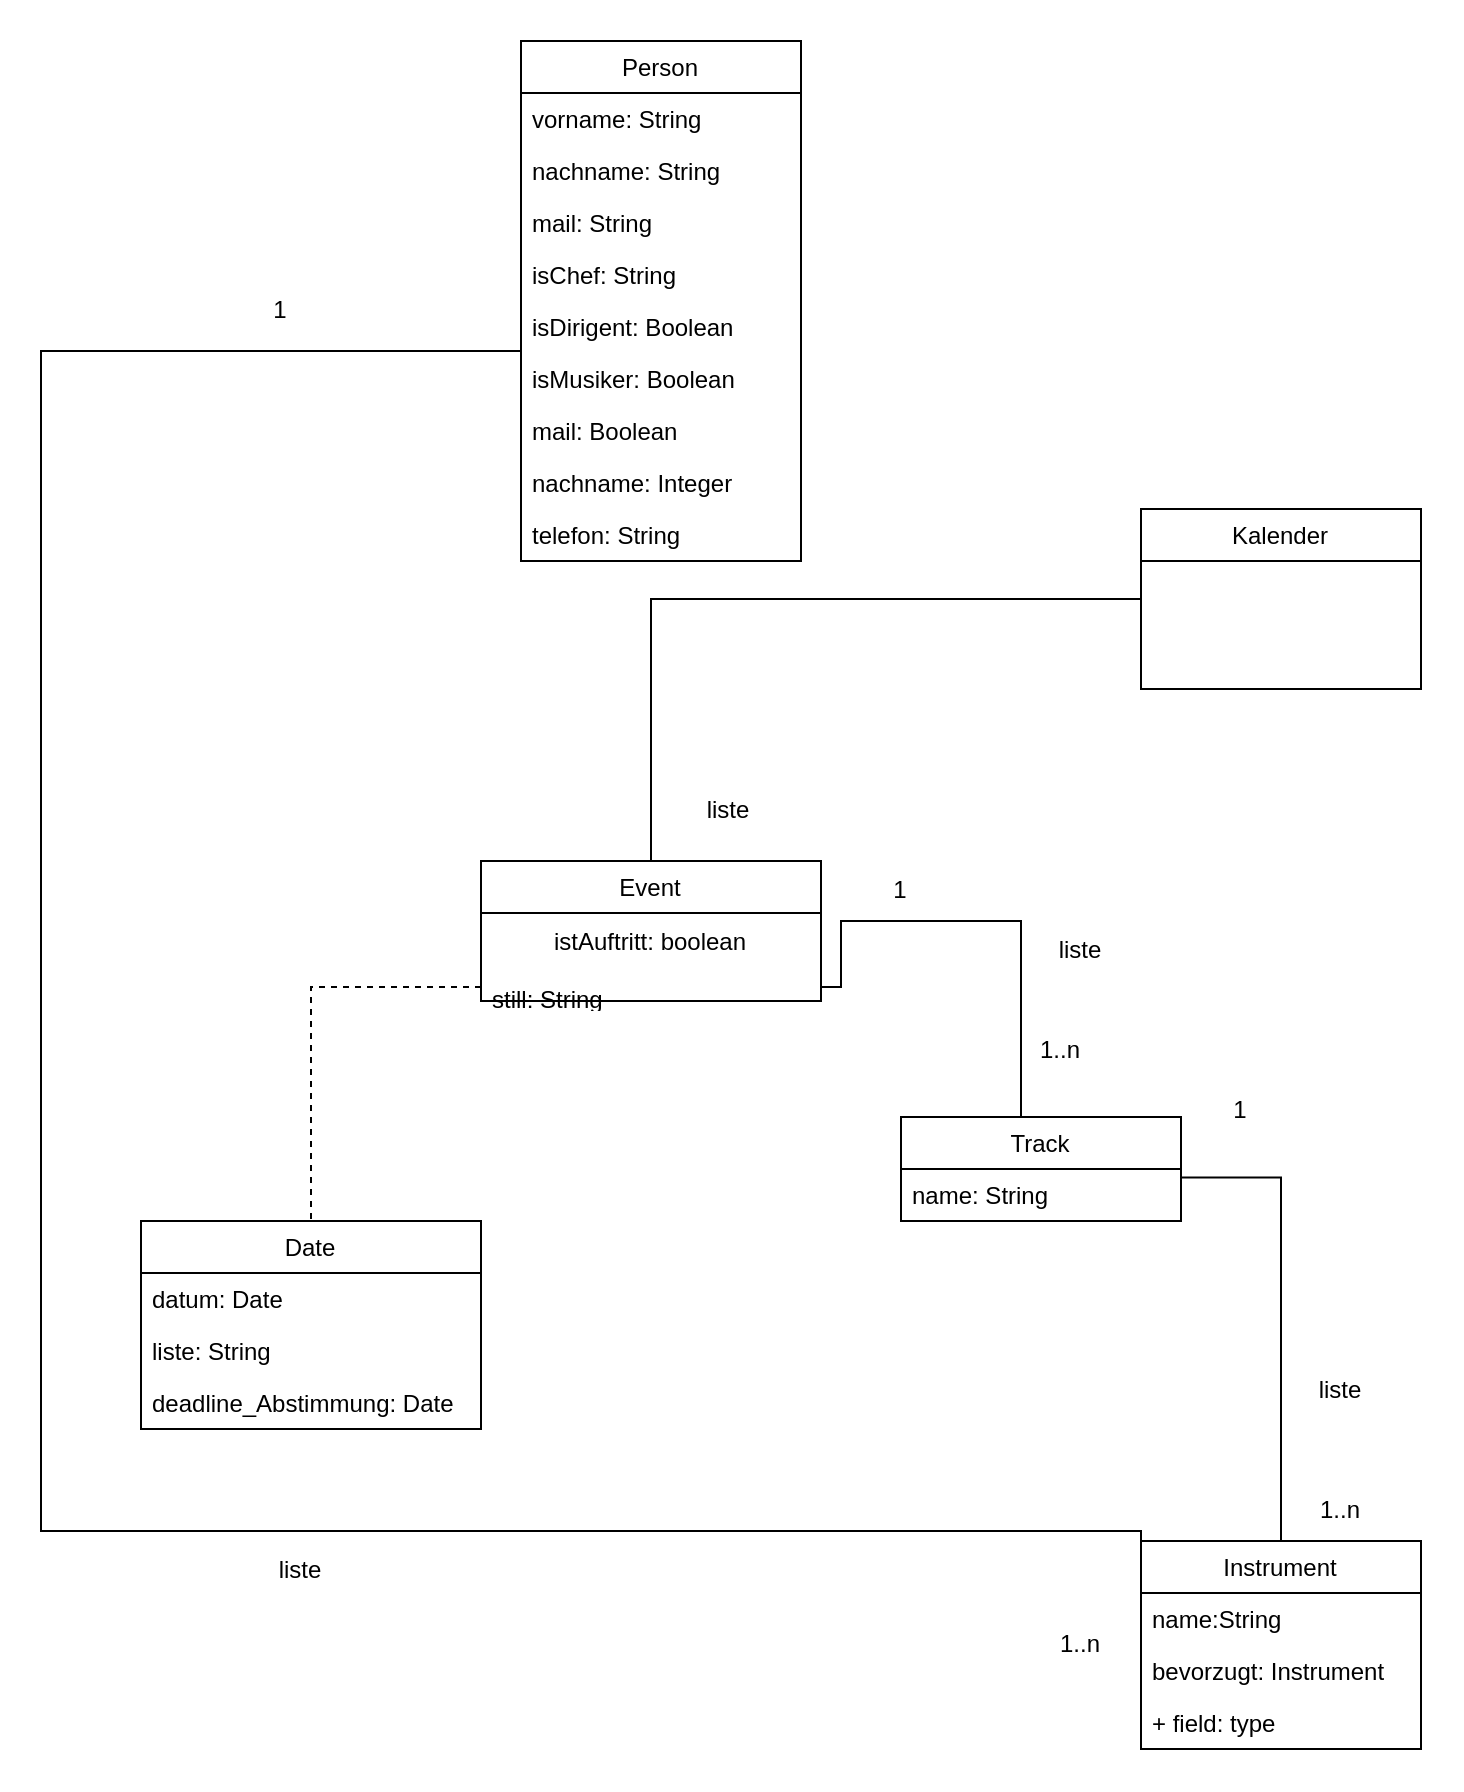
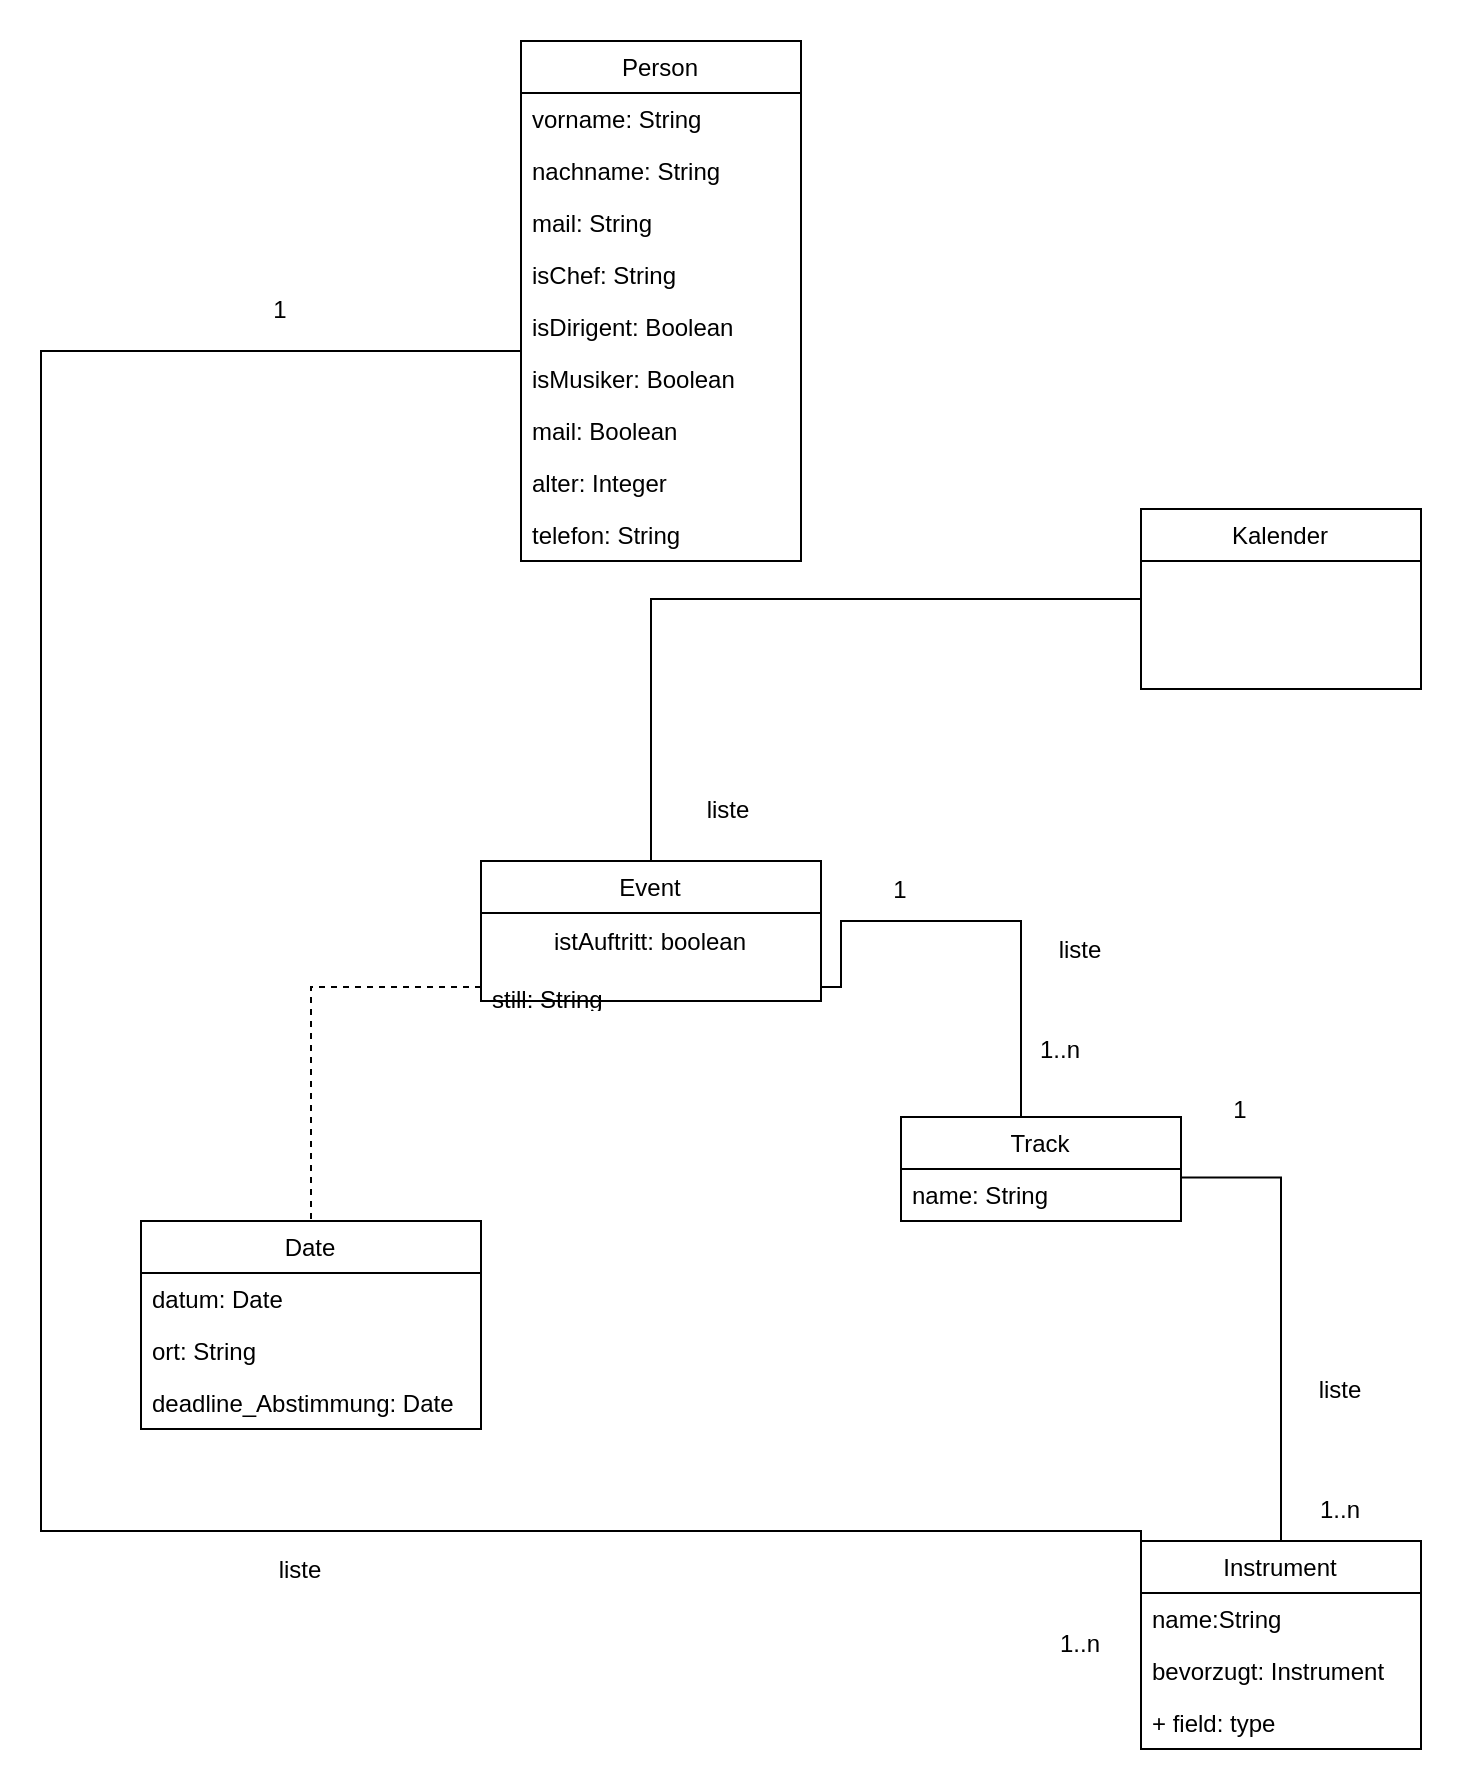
(640, 484) -> (617, 484)
(224, 1352) -> (217, 1352)
